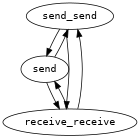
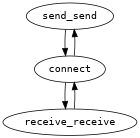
(69, 65) -> none
(45, 69) -> (70, 69)
(82, 73) -> none
